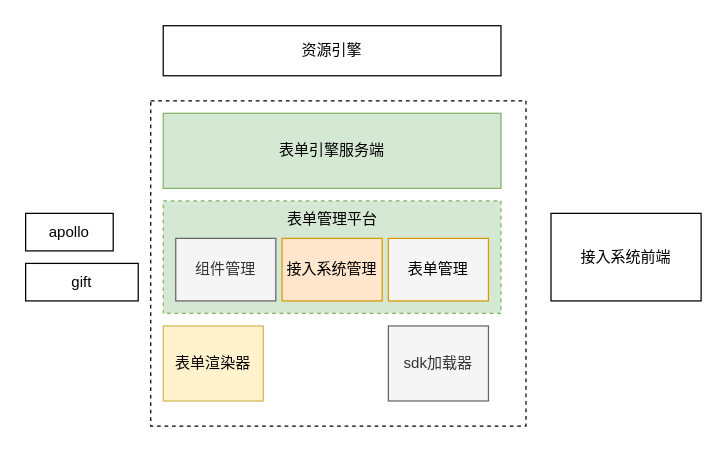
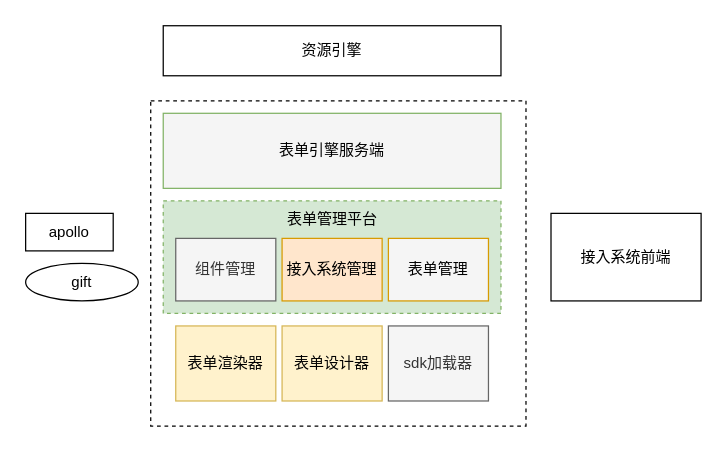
(332, 151) -> (332, 151)
(82, 282) -> (82, 282)
(213, 363) -> (226, 363)
none -> (332, 363)
